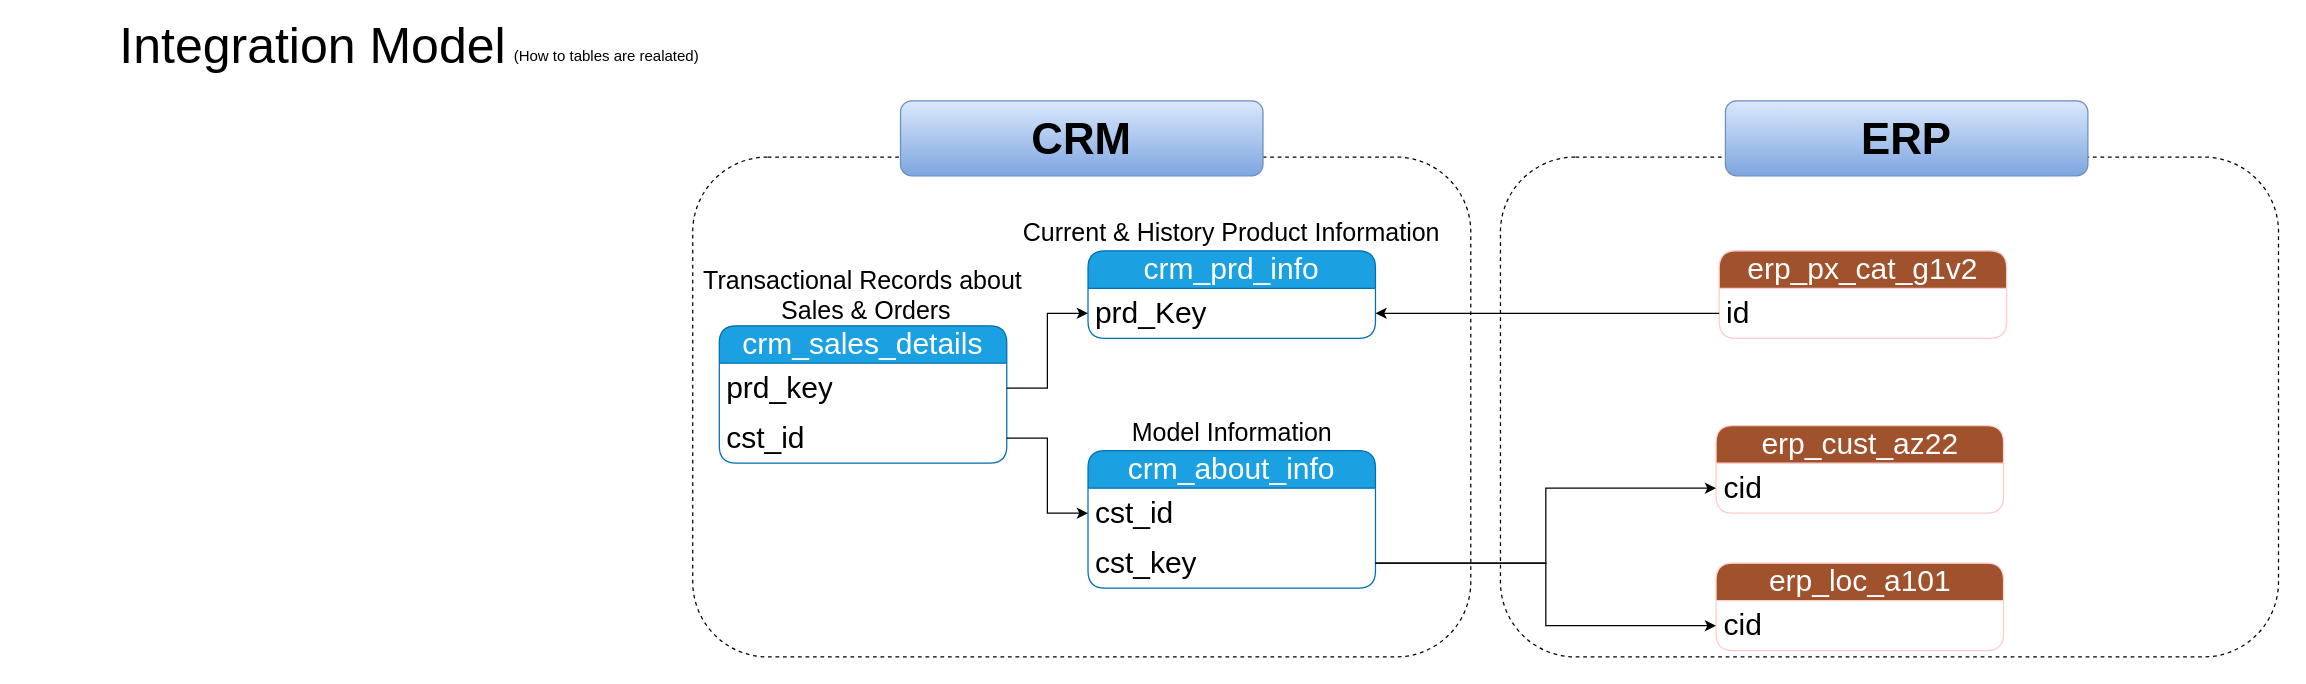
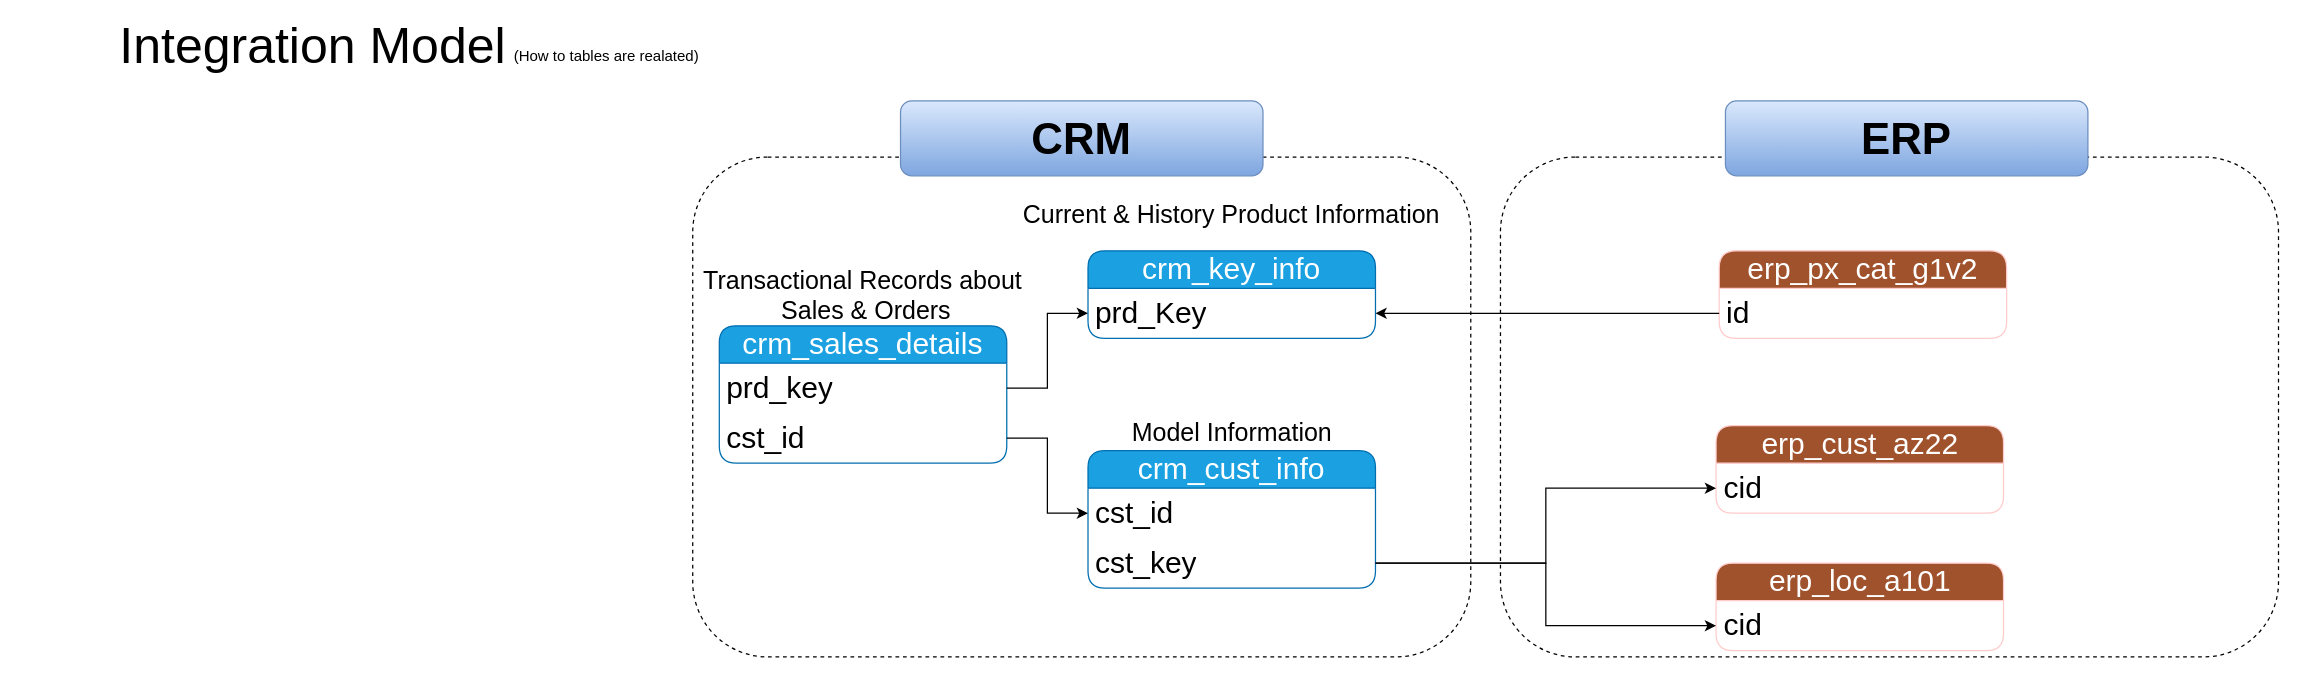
(1232, 232) -> (1232, 213)
(1232, 269) -> (1232, 269)
(1232, 469) -> (1232, 469)
